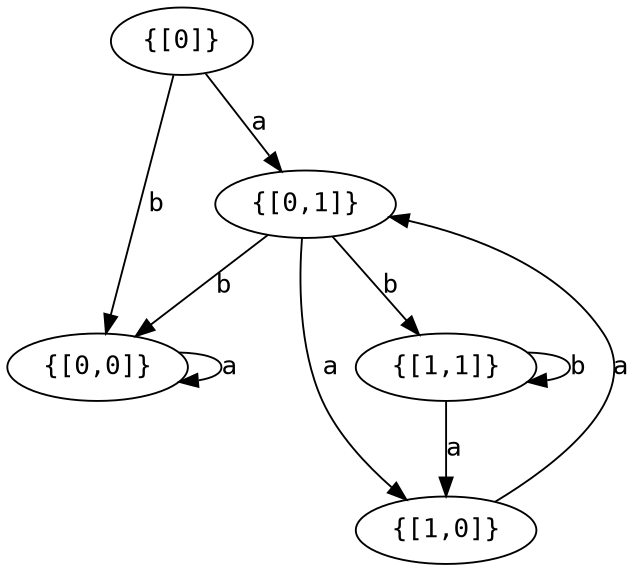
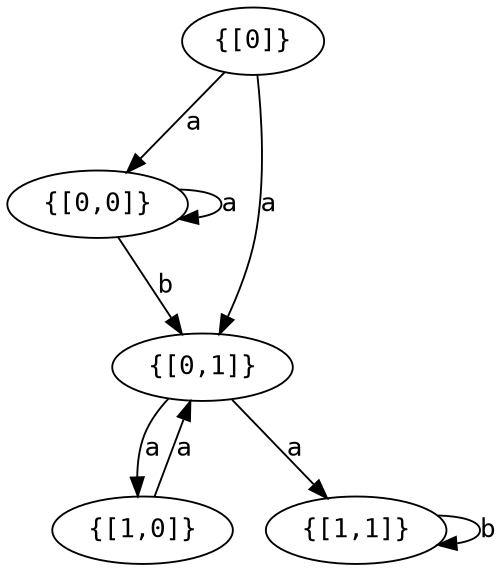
(157, 204) -> (194, 123)
(209, 280) -> (145, 278)
(391, 286) -> (295, 449)
(446, 439) -> none
